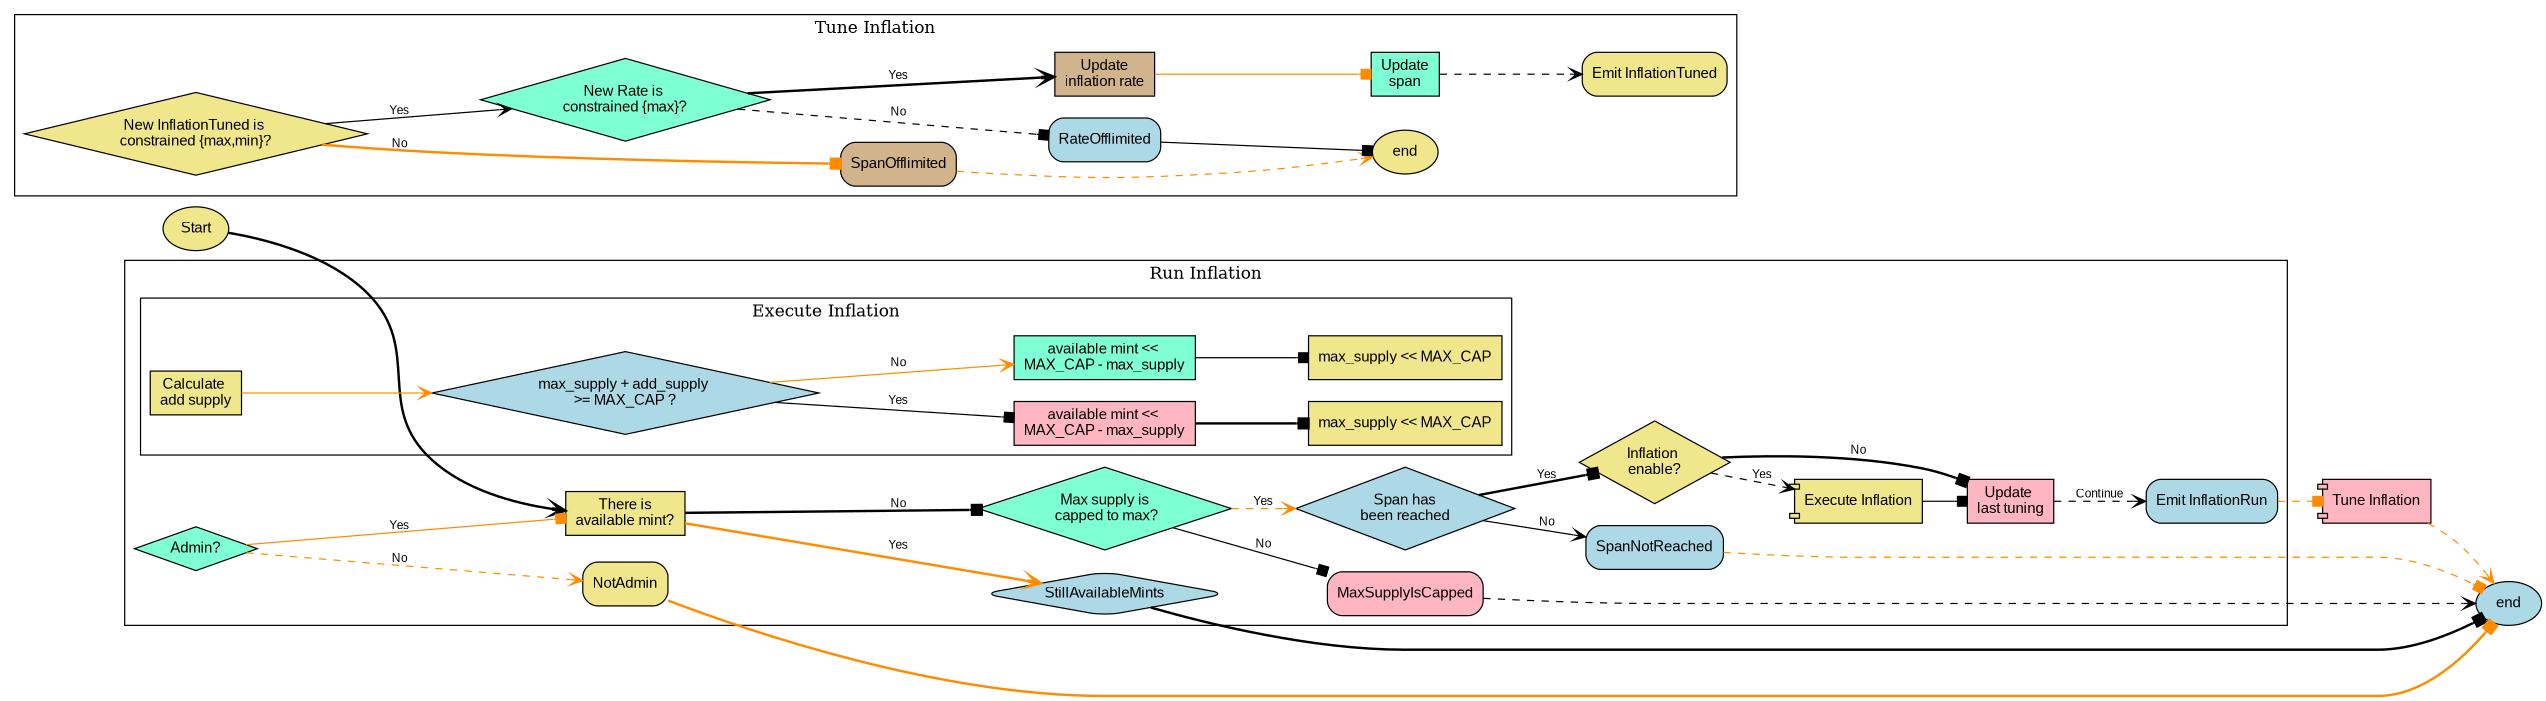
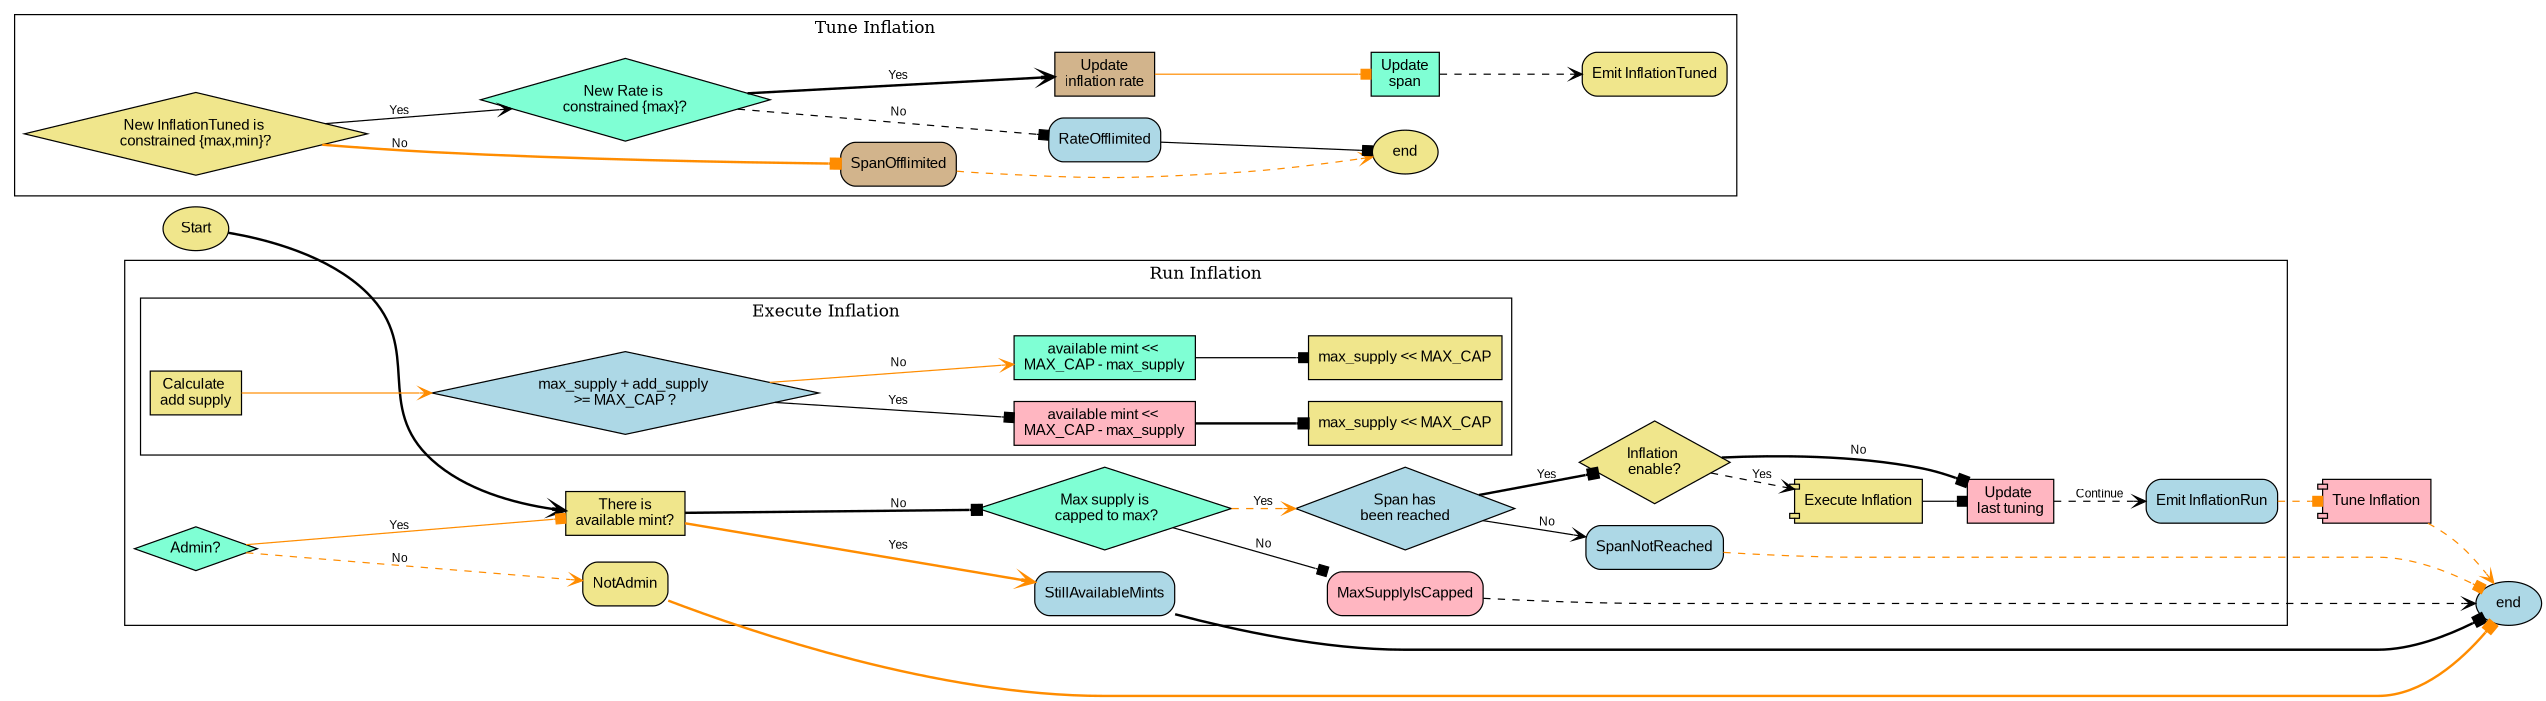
(1105, 594) -> (1105, 594)
